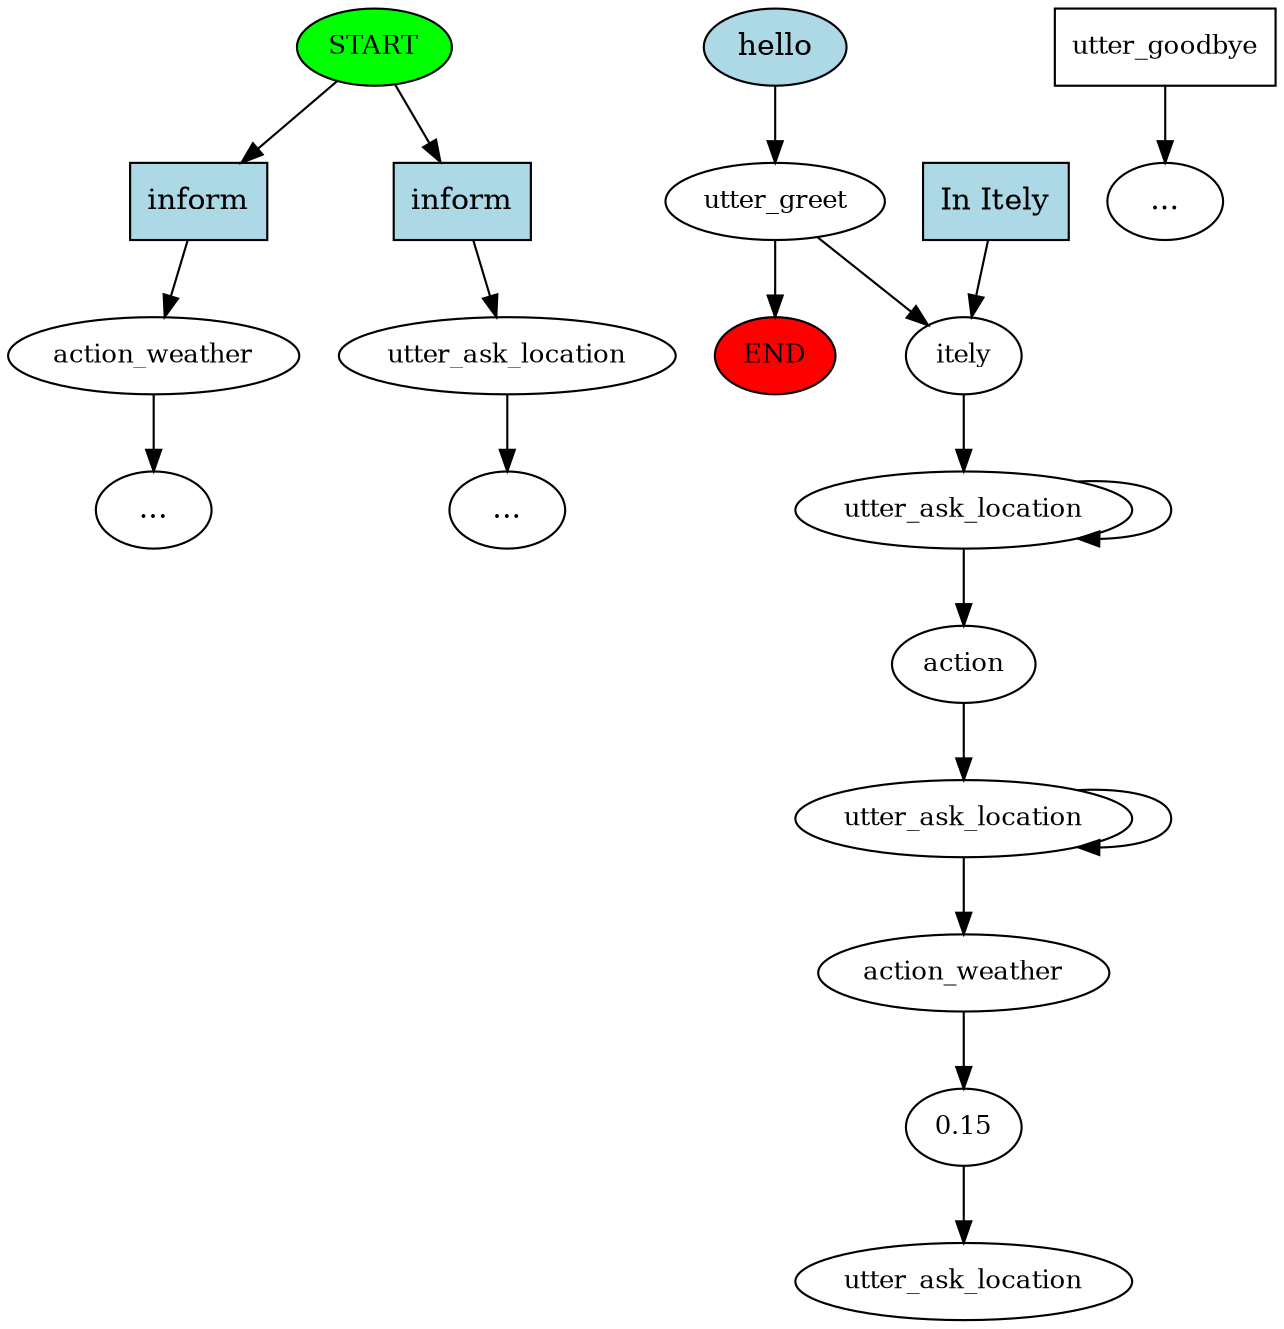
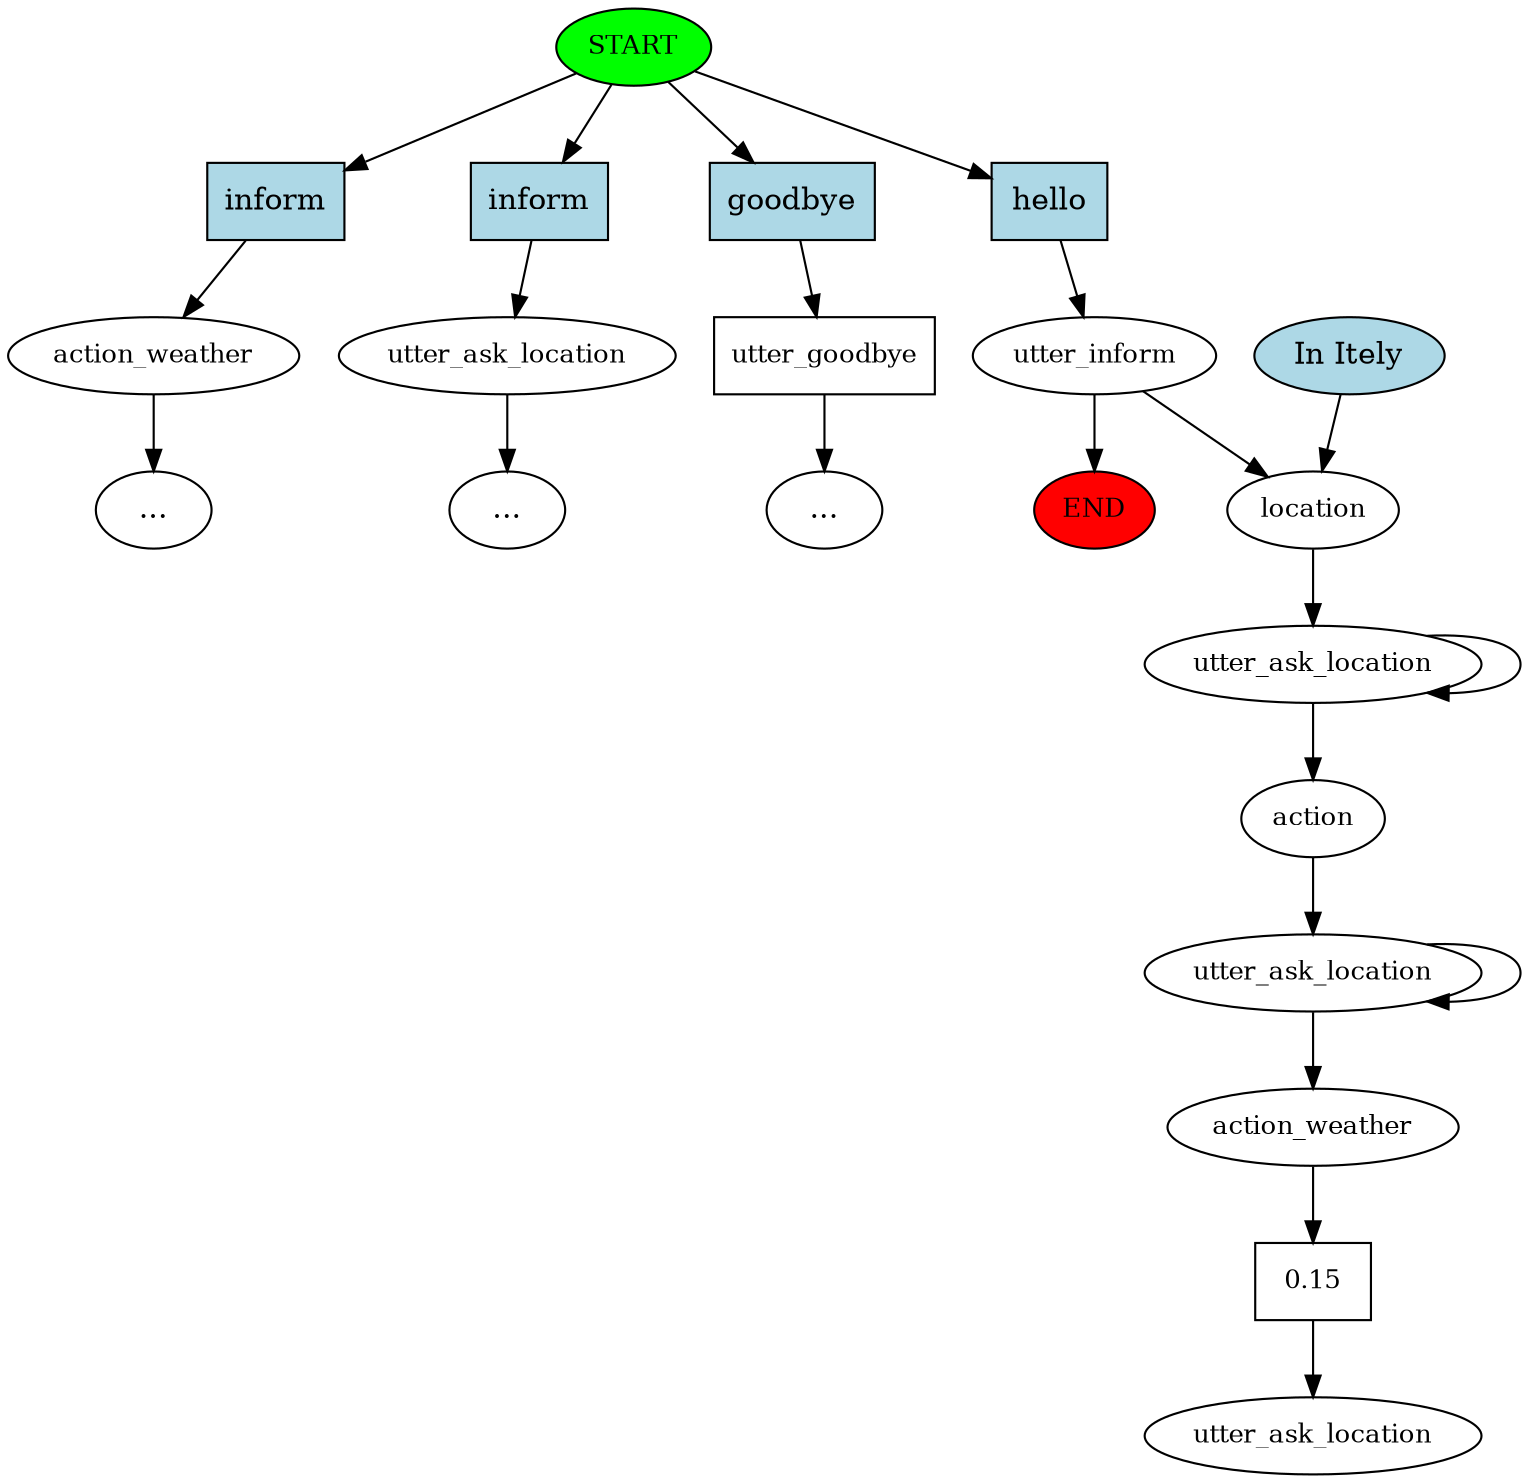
(775, 47) -> (1049, 201)
none -> (833, 121)
(775, 201) -> (1094, 356)
none -> (792, 201)
(996, 201) -> (1350, 356)
(964, 356) -> (1313, 510)
(964, 1127) -> (1313, 1282)
